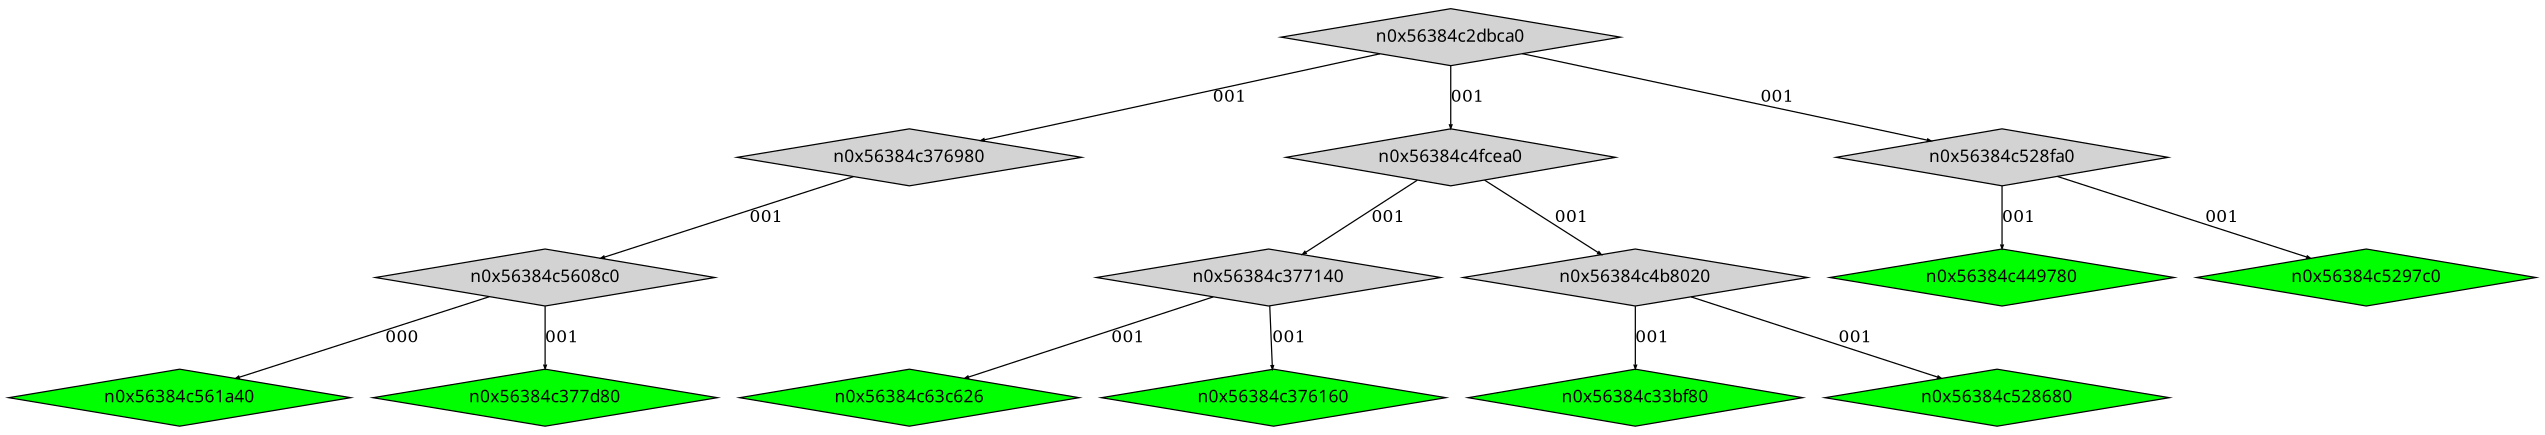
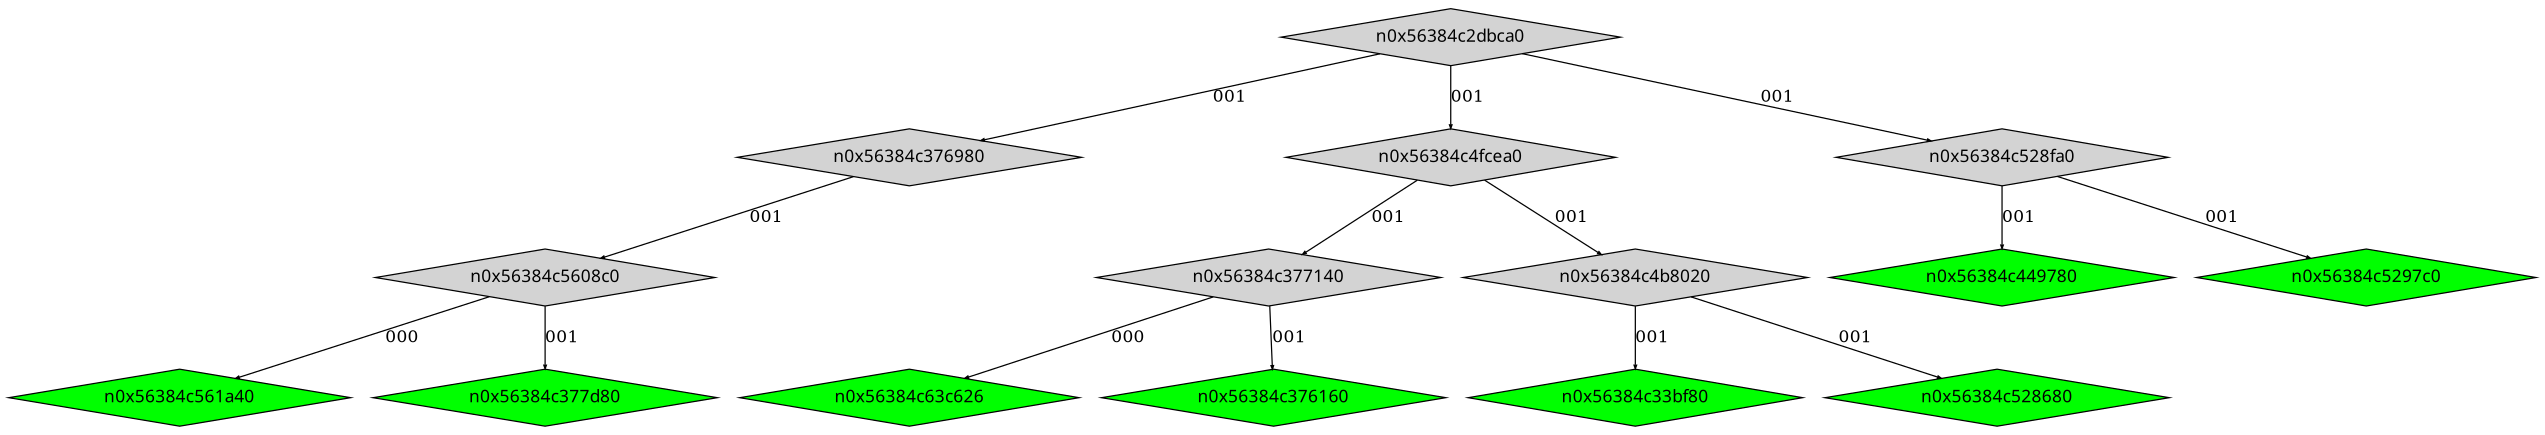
(1129, 338) -> (1129, 338)
